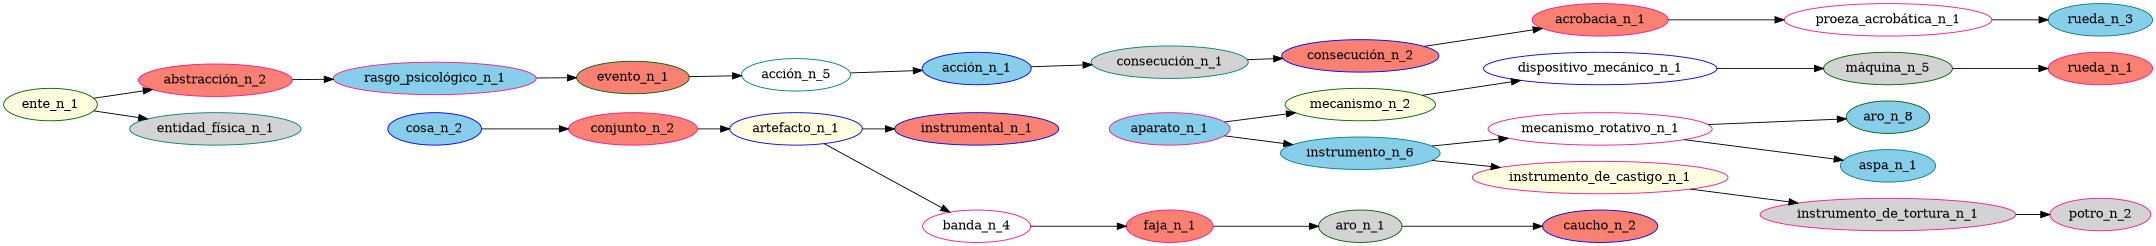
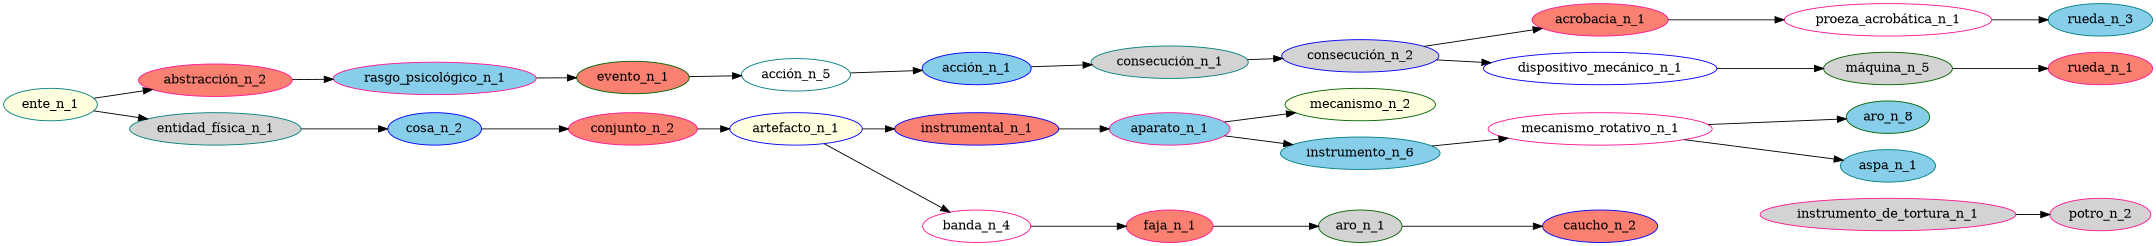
(1360, 56) -> (1360, 56)
(1467, 89) -> (1459, 61)
(50, 105) -> (50, 105)
none -> (340, 129)
none -> (1080, 129)
(1600, 178) -> none
